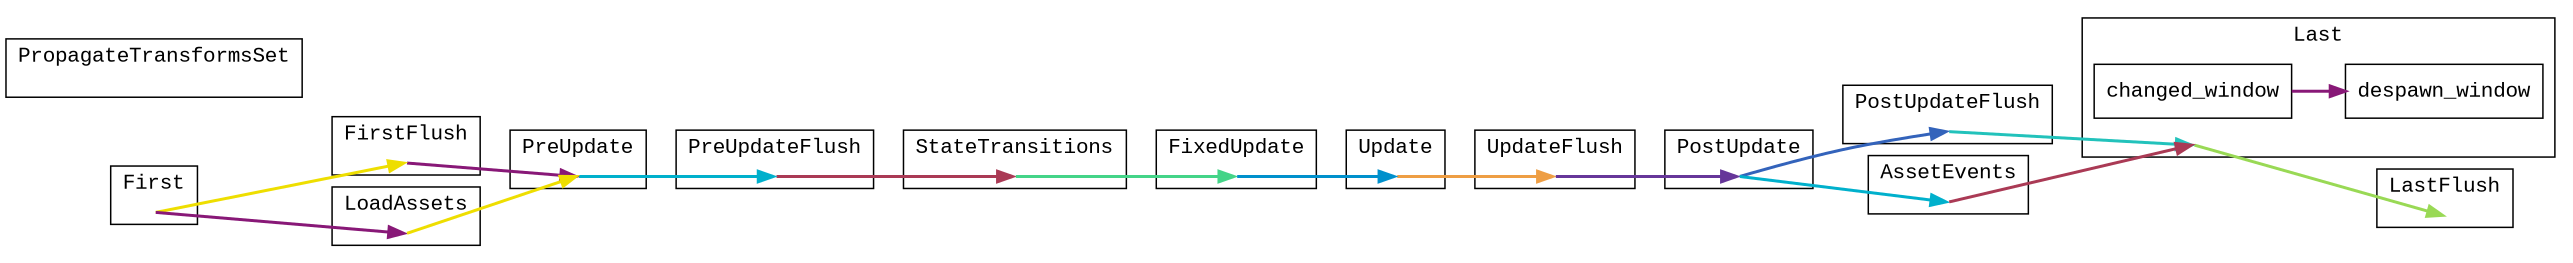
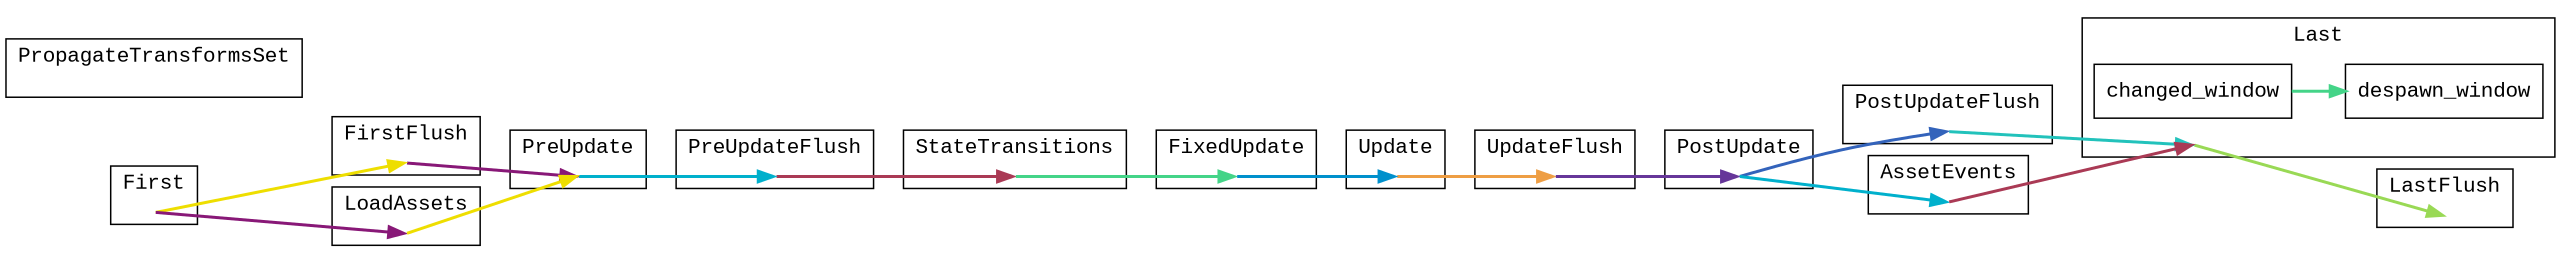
(2311, 91) -> (2311, 91)
